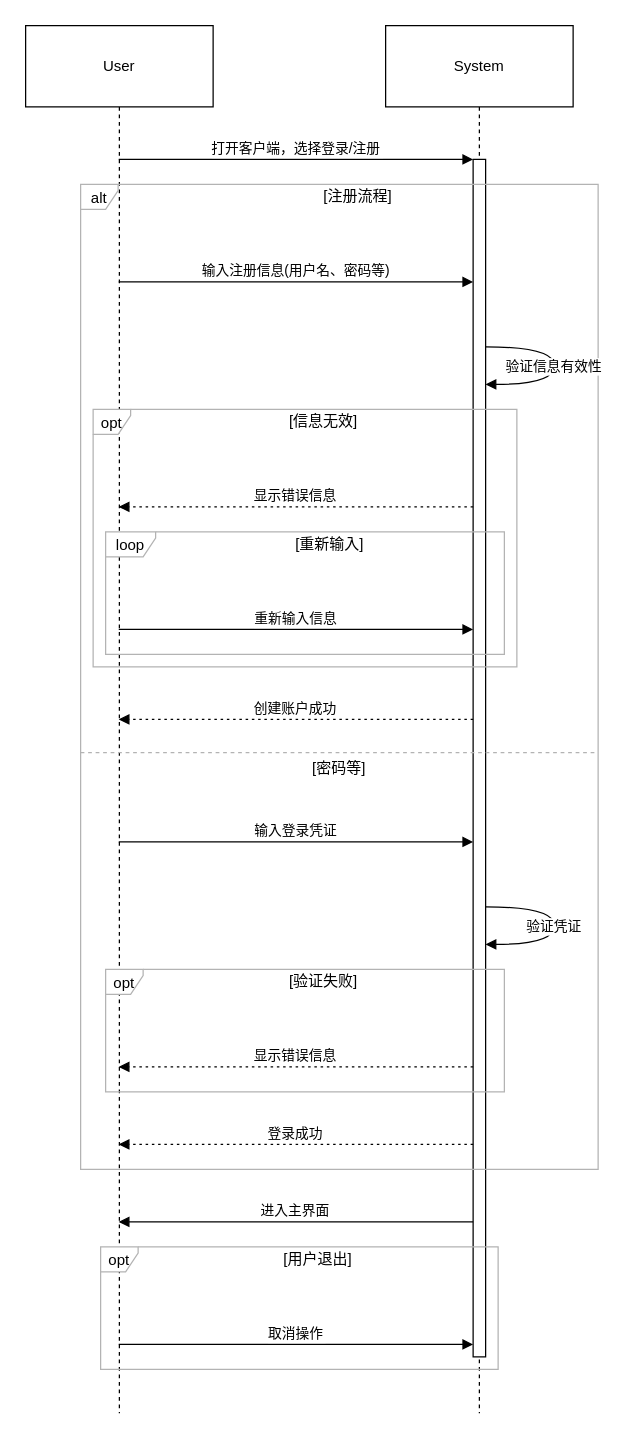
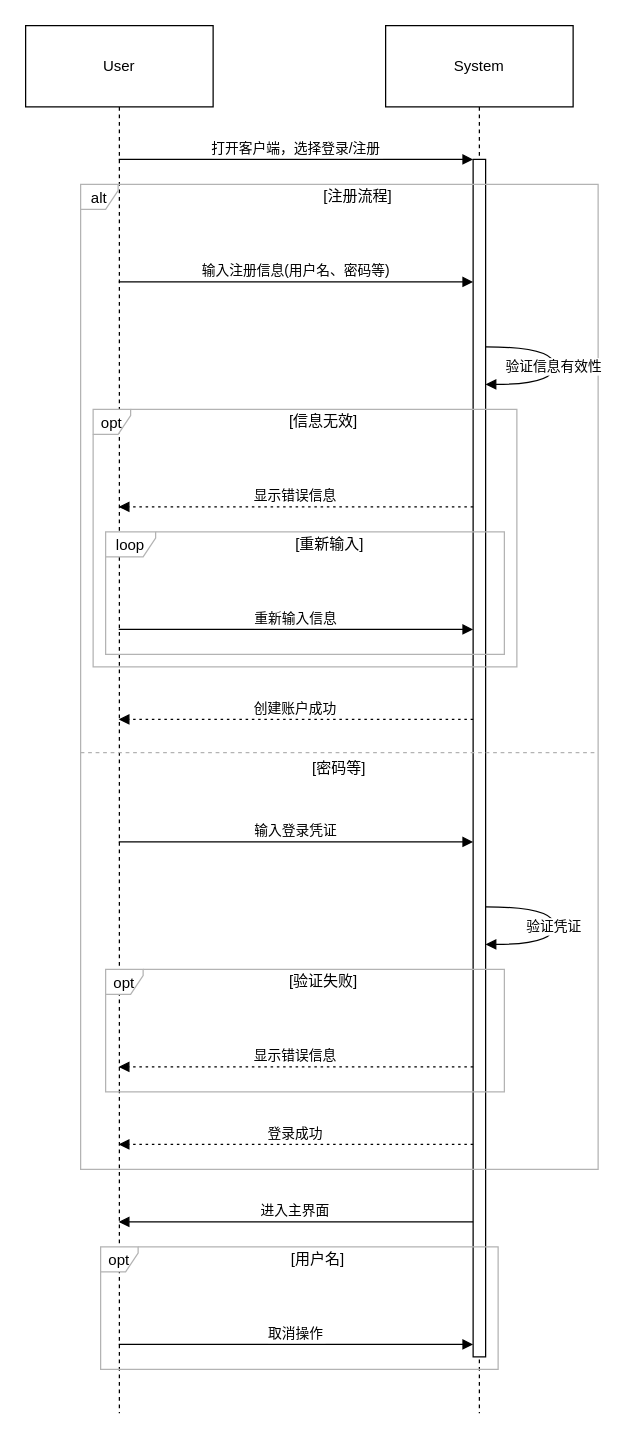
(318, 1259) -> (318, 1259)
